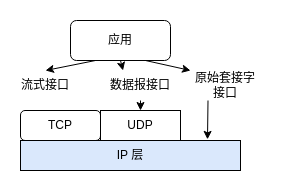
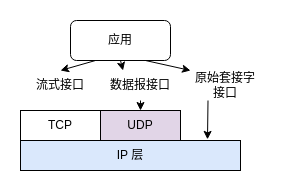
(46, 86) -> (61, 86)
(61, 126) -> (61, 126)
(141, 126) -> (141, 126)
